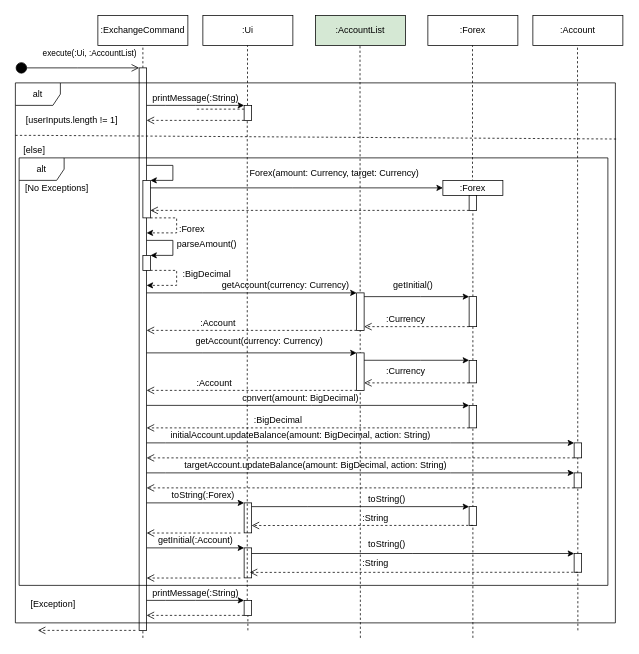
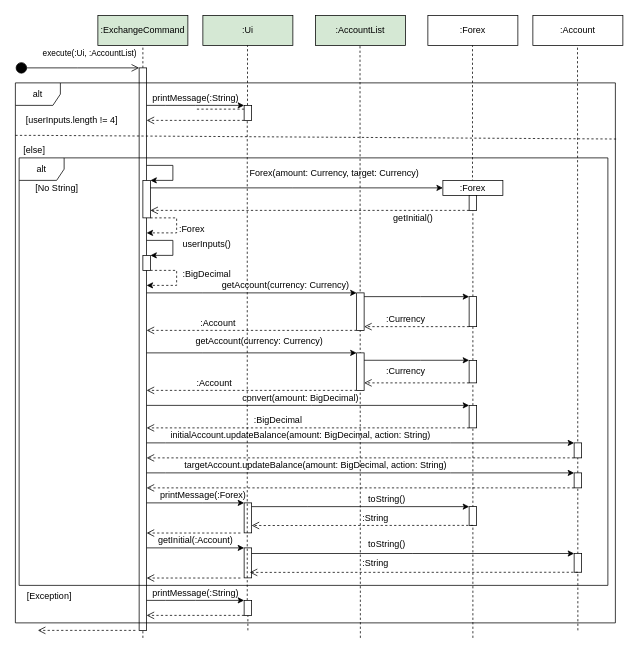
(143, 30) -> (143, 30)
(248, 30) -> (248, 30)
(72, 120) -> (72, 120)
(57, 188) -> (57, 188)
(207, 244) -> (207, 244)
(413, 285) -> (413, 218)
(203, 495) -> (203, 495)
(53, 604) -> (49, 597)
